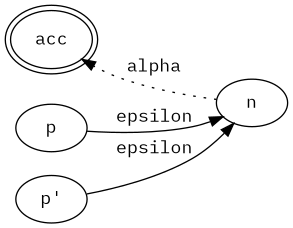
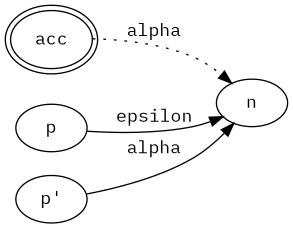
(154, 88) -> (160, 47)
(154, 148) -> (154, 148)
